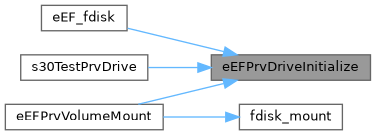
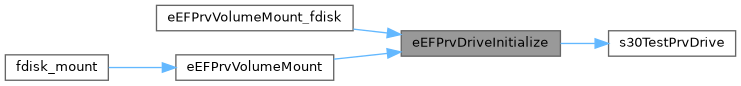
(84, 18) -> (255, 18)
(173, 68) -> (578, 43)
(194, 117) -> (135, 68)
